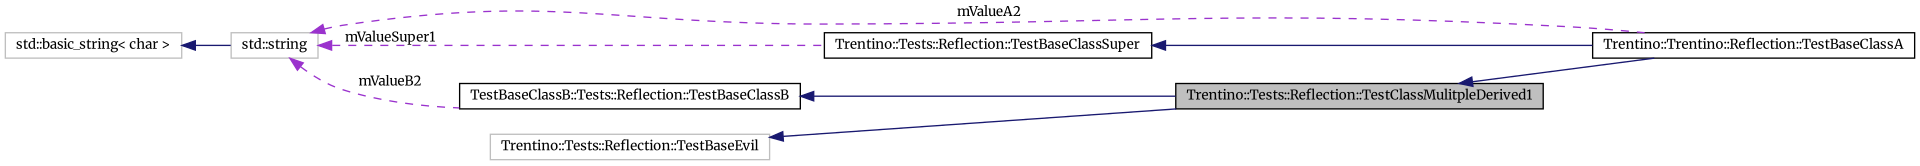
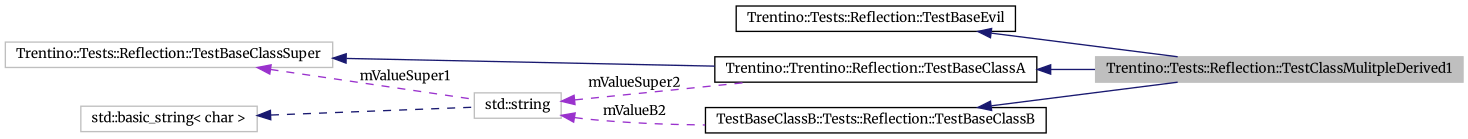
(988, 13) -> (633, 84)
(213, 45) -> (373, 111)
(578, 45) -> (372, 84)
(988, 45) -> (169, 55)
(1564, 70) -> (1073, 69)
(1359, 96) -> (1279, 69)
(630, 147) -> (876, 19)
